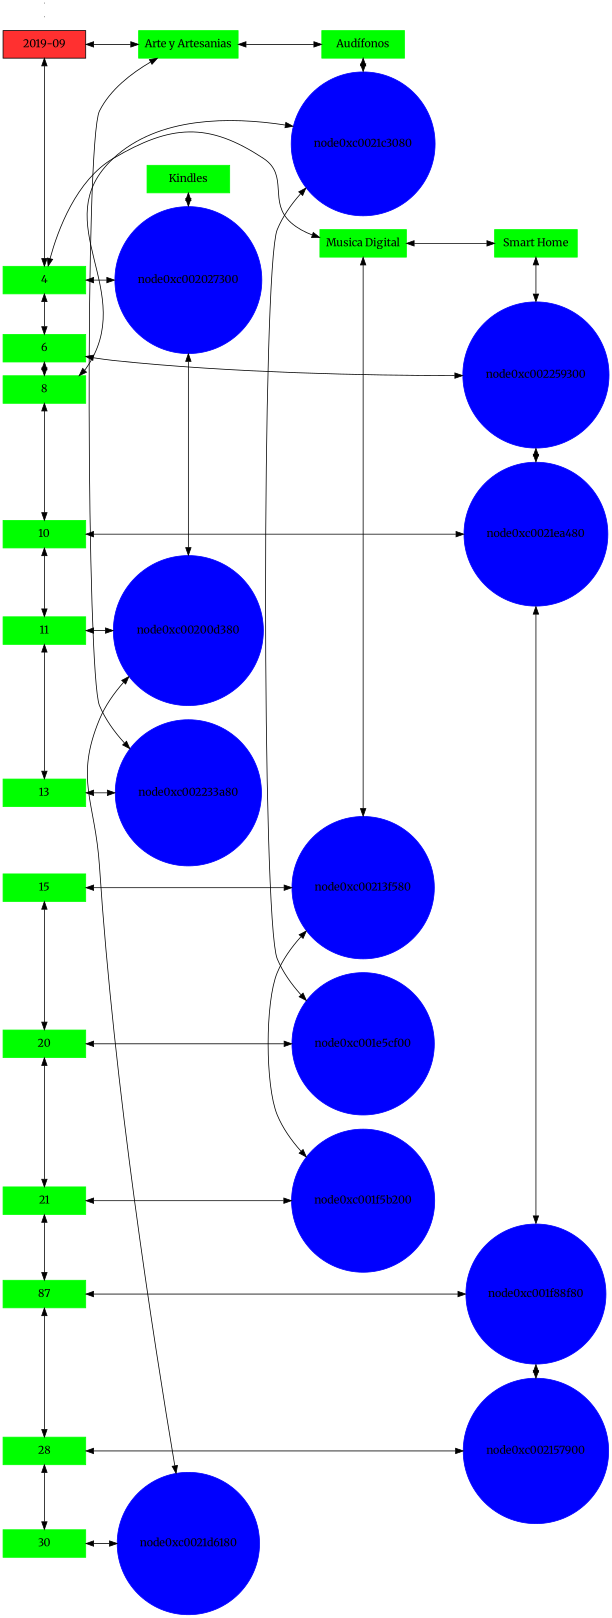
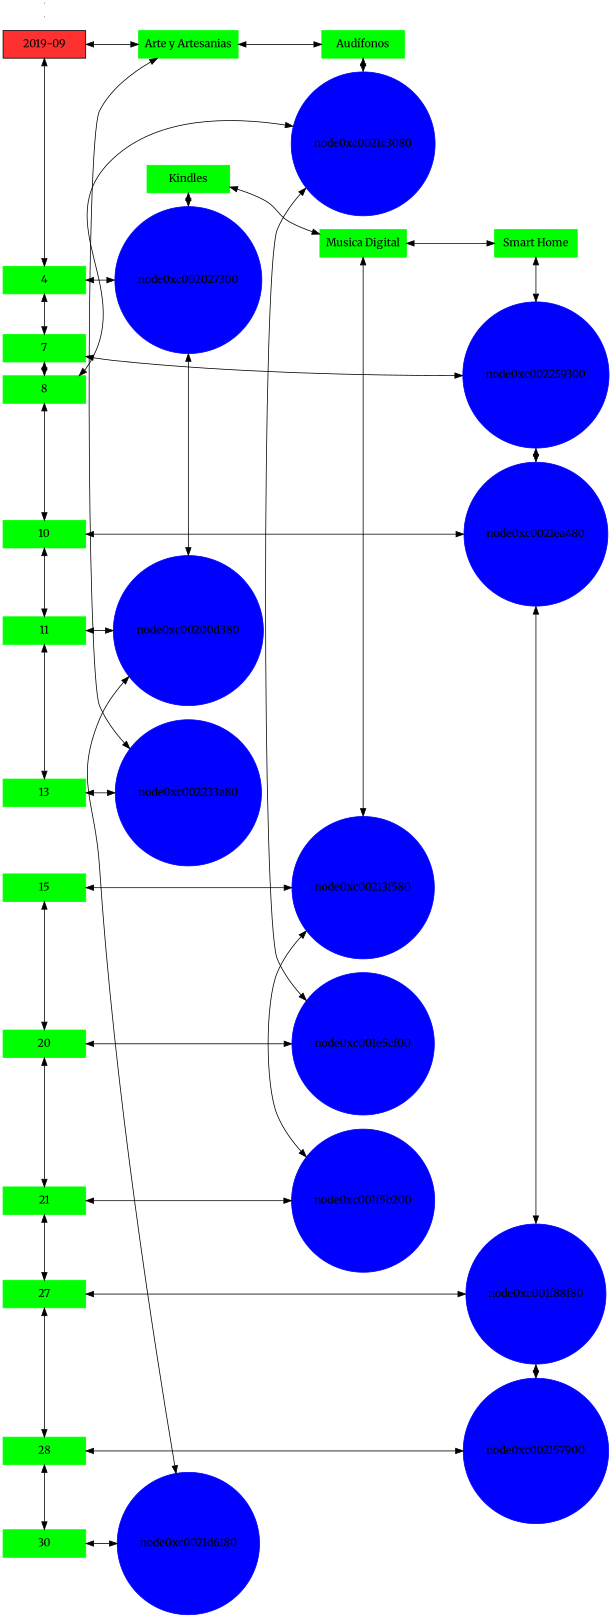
(177, 133) -> (276, 209)
(44, 348) -> (44, 348)
(44, 1294) -> (44, 1294)
